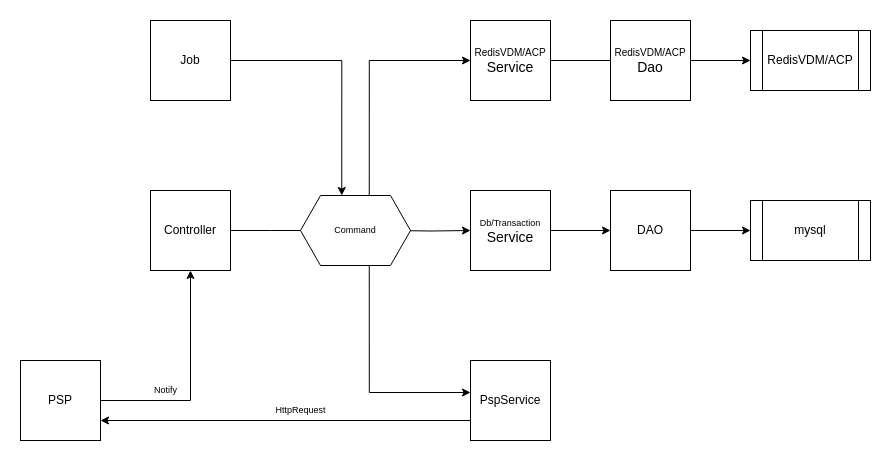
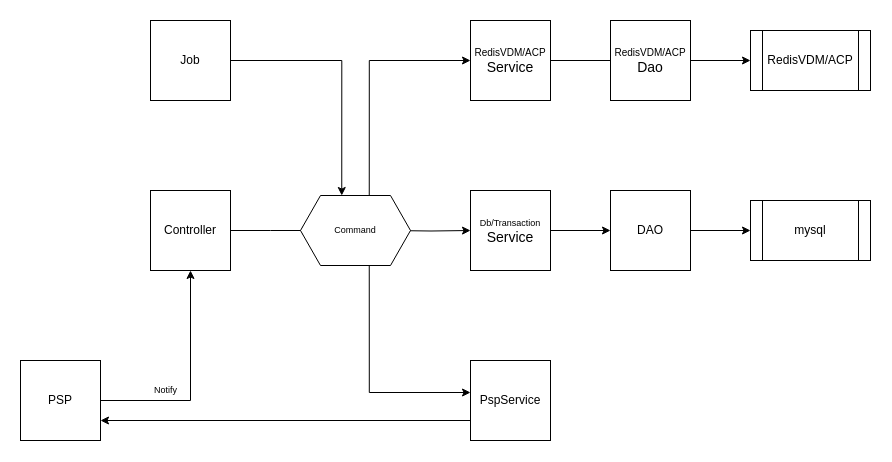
(301, 411) -> none
